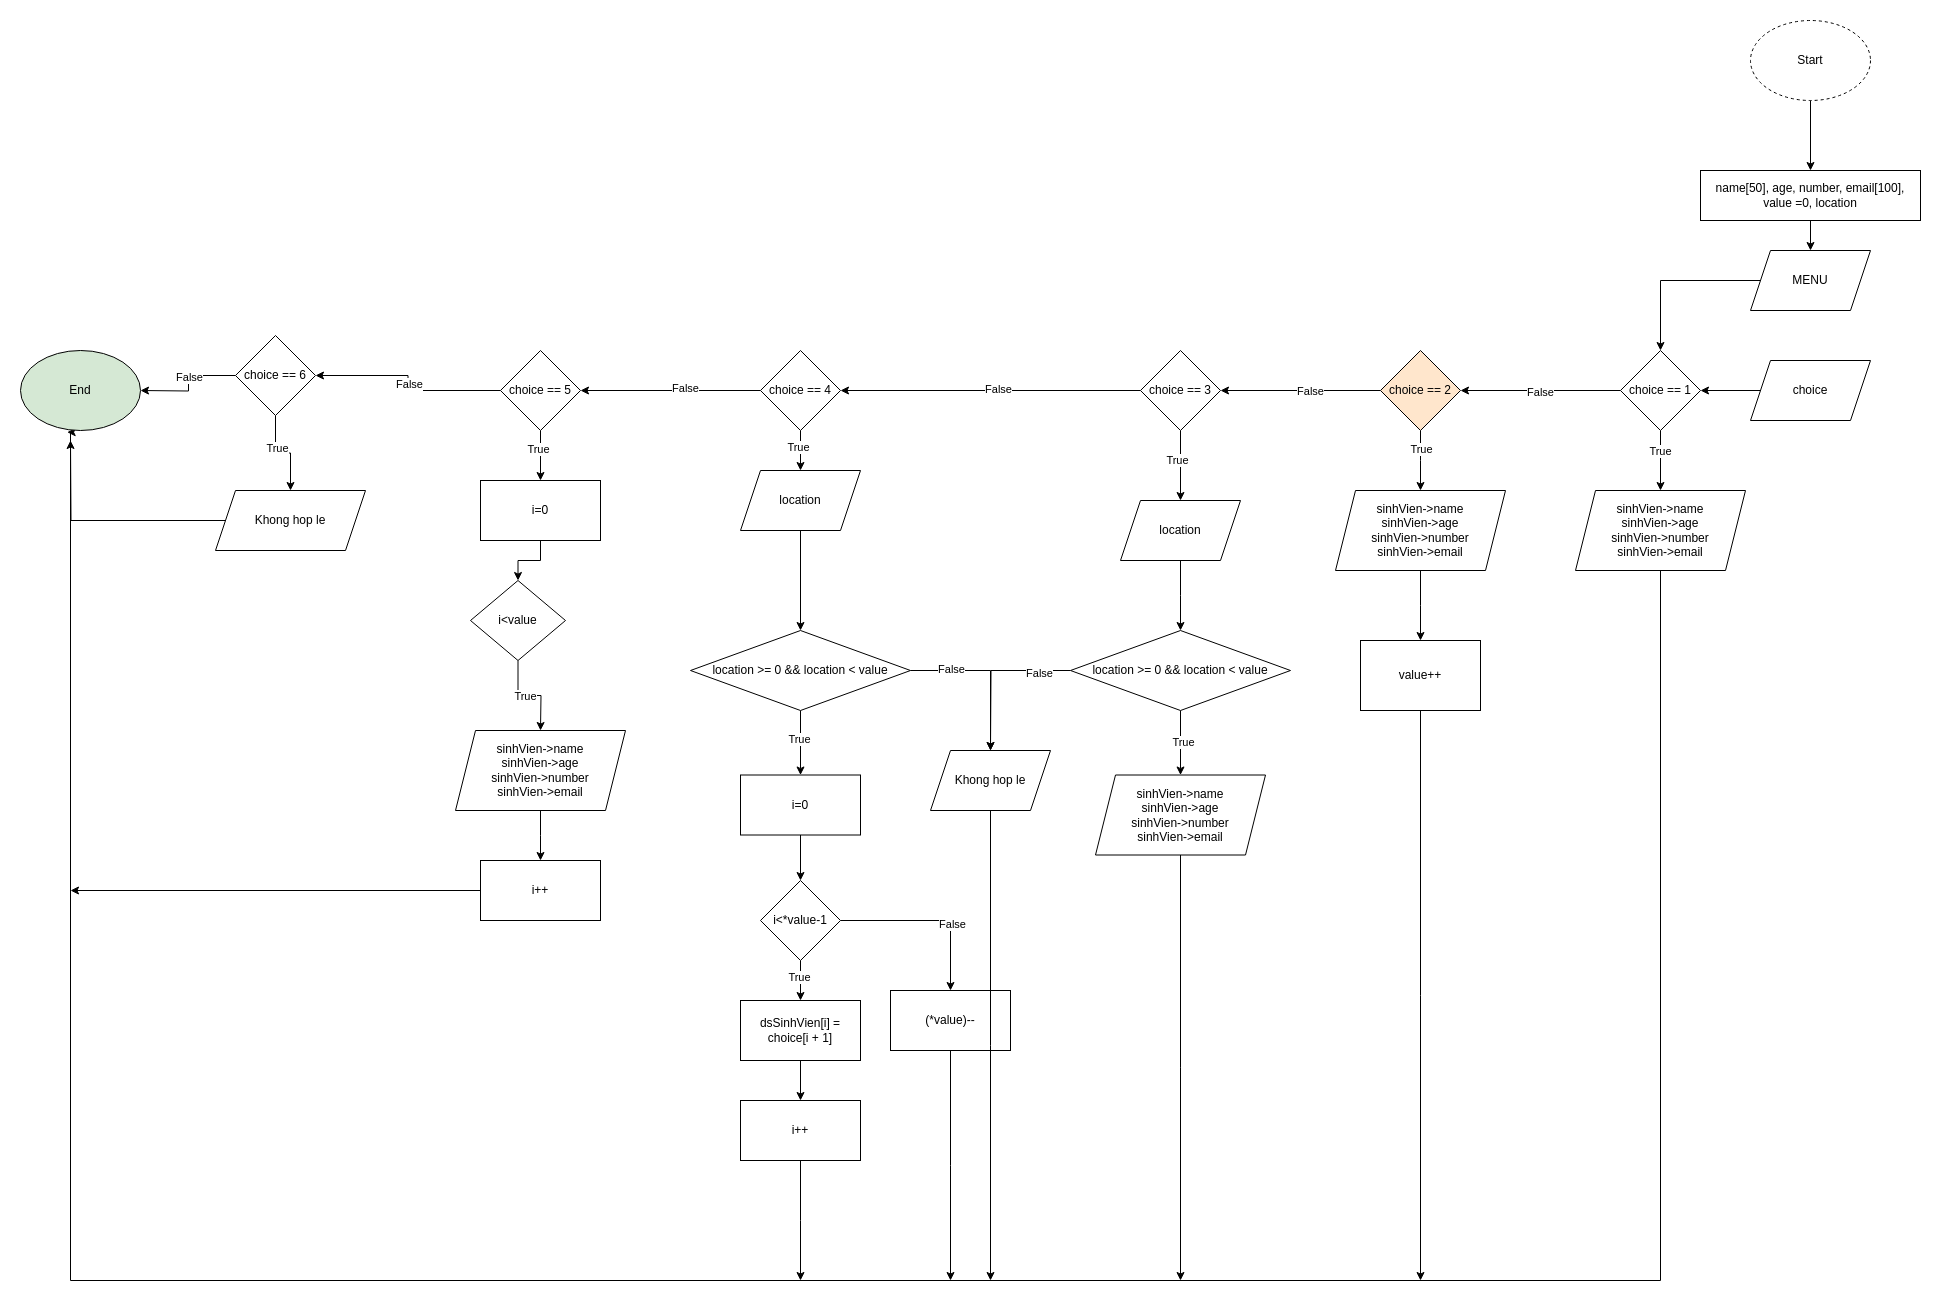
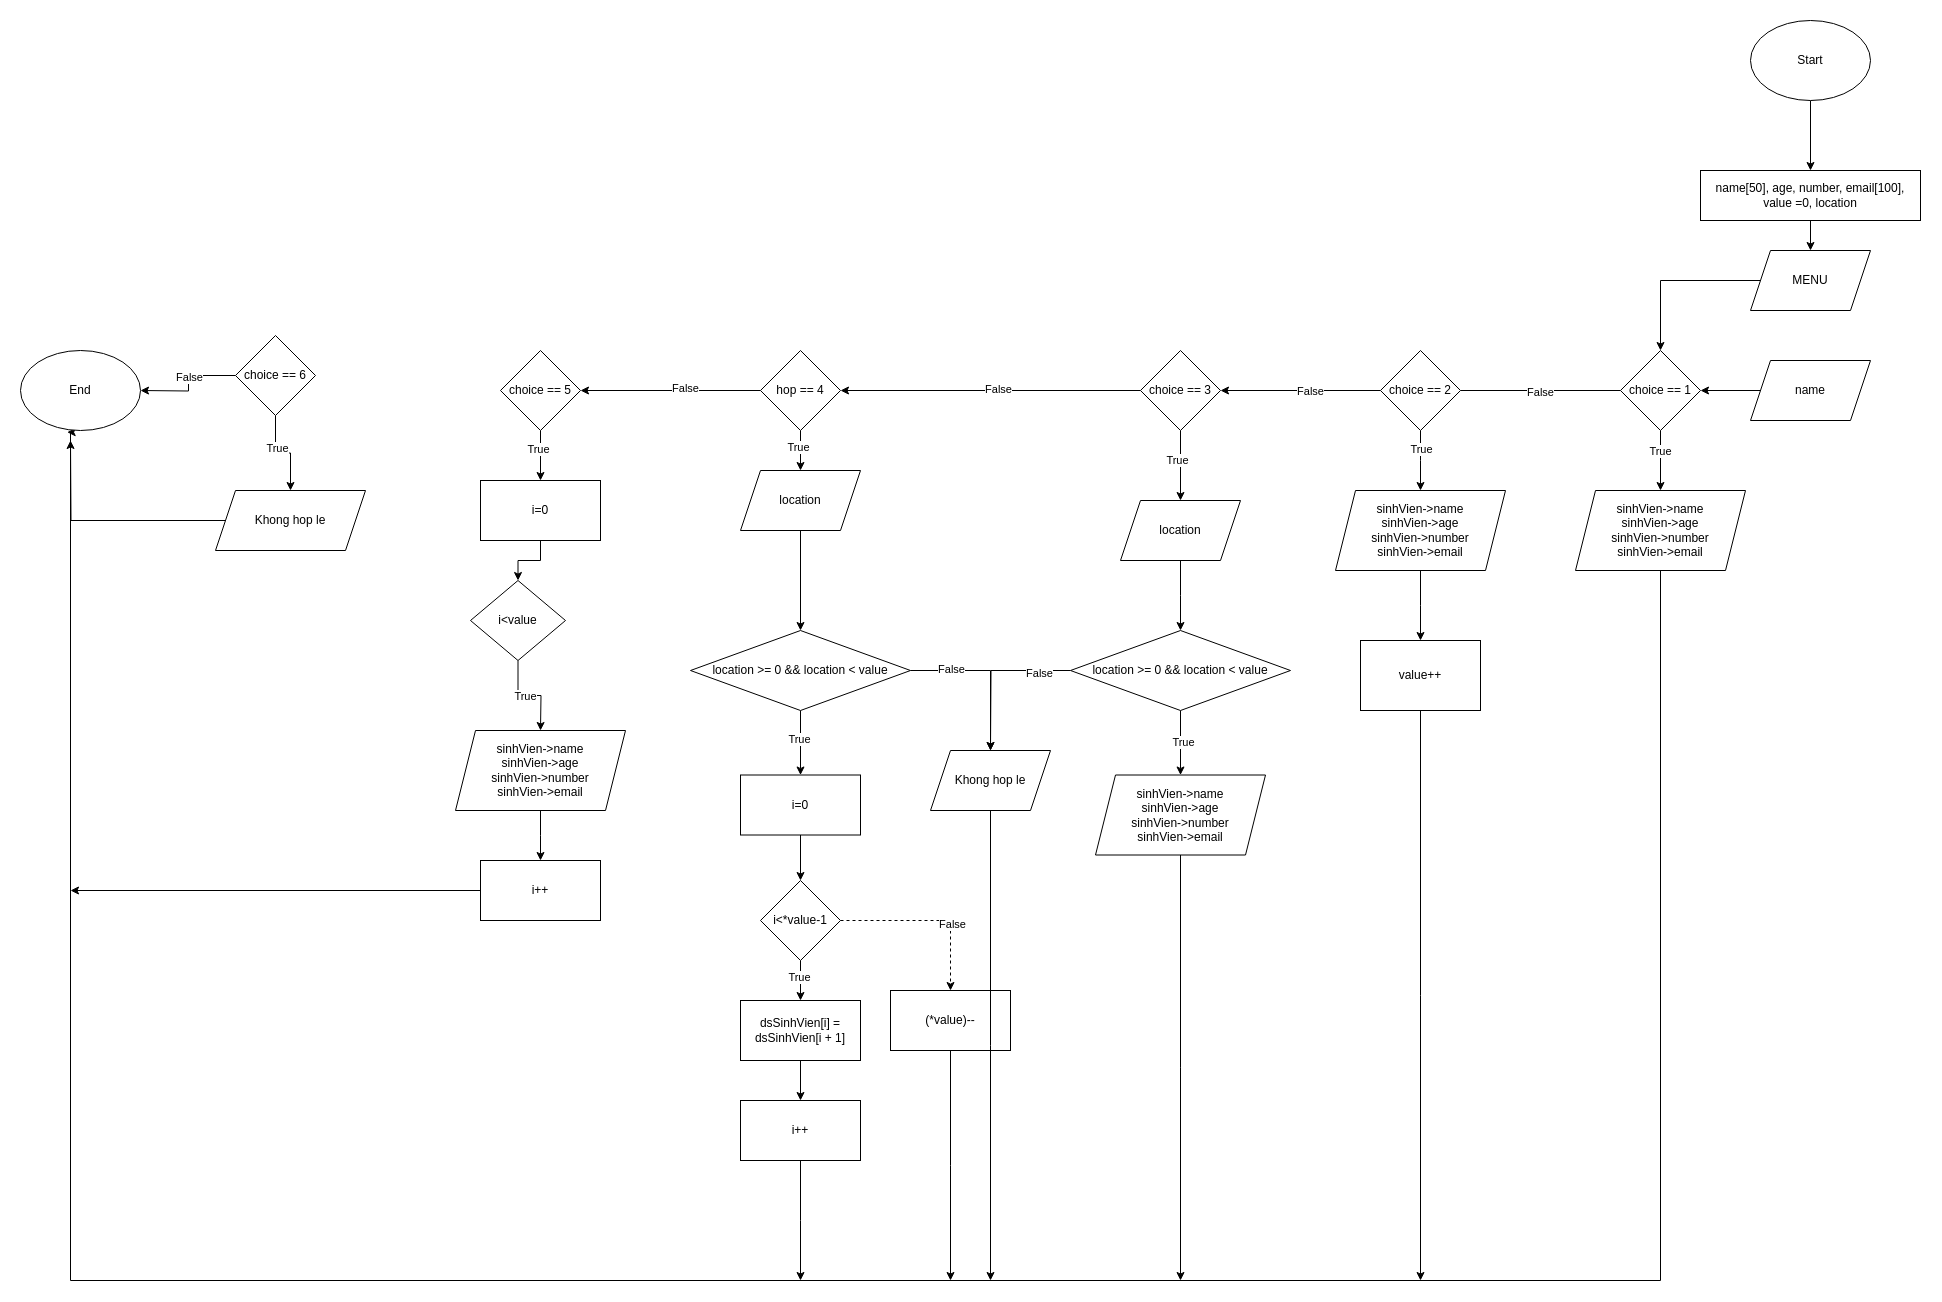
(1811, 61) -> (1811, 61)
(372, 376) -> none
(81, 391) -> (81, 391)
(801, 391) -> (801, 391)
(1421, 391) -> (1421, 391)
(1468, 391) -> (1466, 391)
(1811, 391) -> (1811, 391)
(890, 921) -> (890, 921)
(801, 1031) -> (801, 1031)
